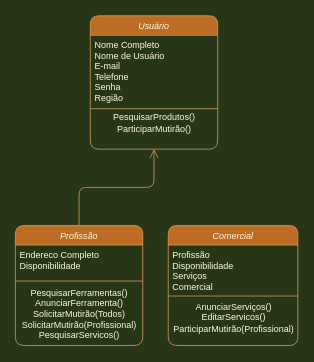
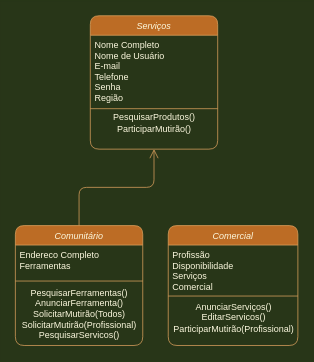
(154, 26) -> (154, 26)
(79, 236) -> (79, 236)
(60, 255) -> (60, 255)
